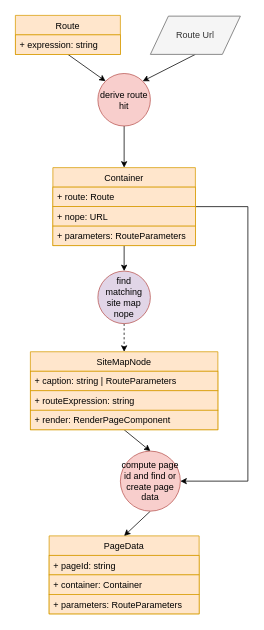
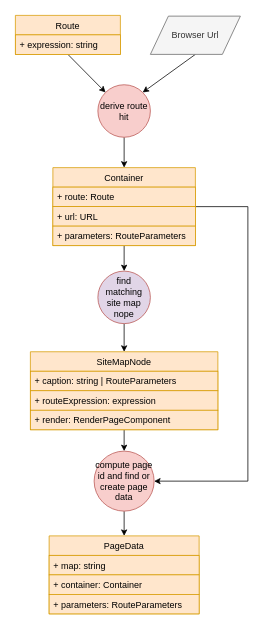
(195, 36) -> (195, 36)
(124, 100) -> (124, 111)
(81, 217) -> (78, 217)
(124, 335) -> (124, 335)
(92, 401) -> (102, 401)
(150, 481) -> (124, 481)
(89, 566) -> (81, 566)
